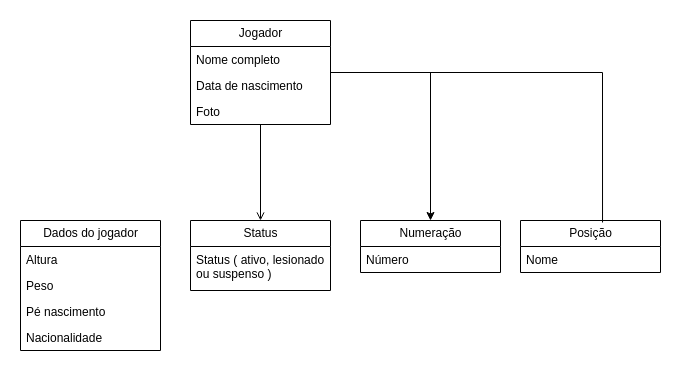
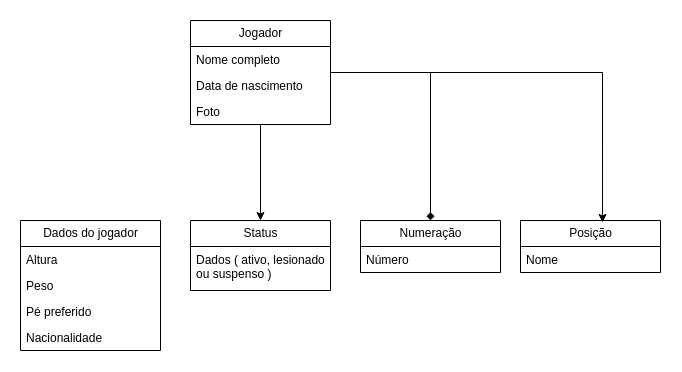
(431, 212) -> (431, 212)
(261, 214) -> (261, 212)
(603, 215) -> (603, 214)
(262, 268) -> (262, 268)
(67, 313) -> (64, 313)
